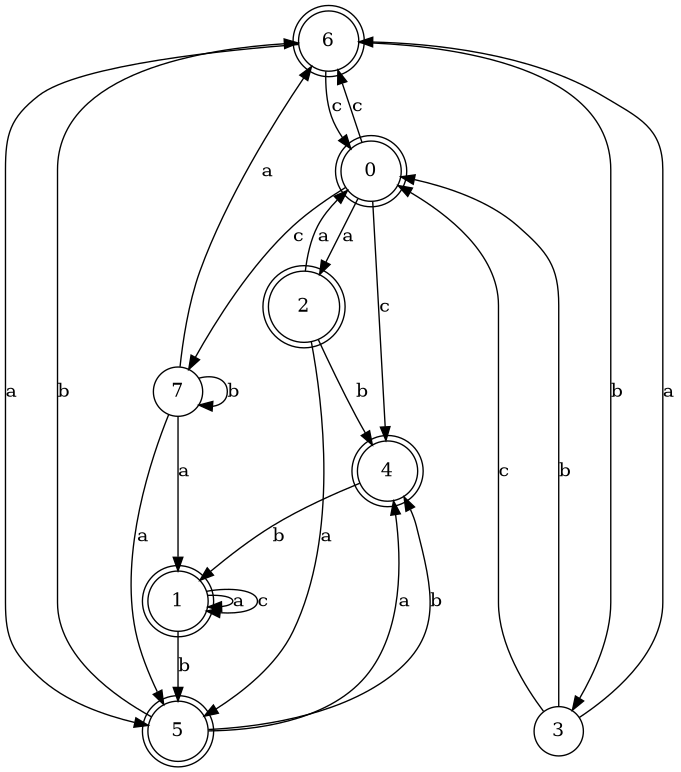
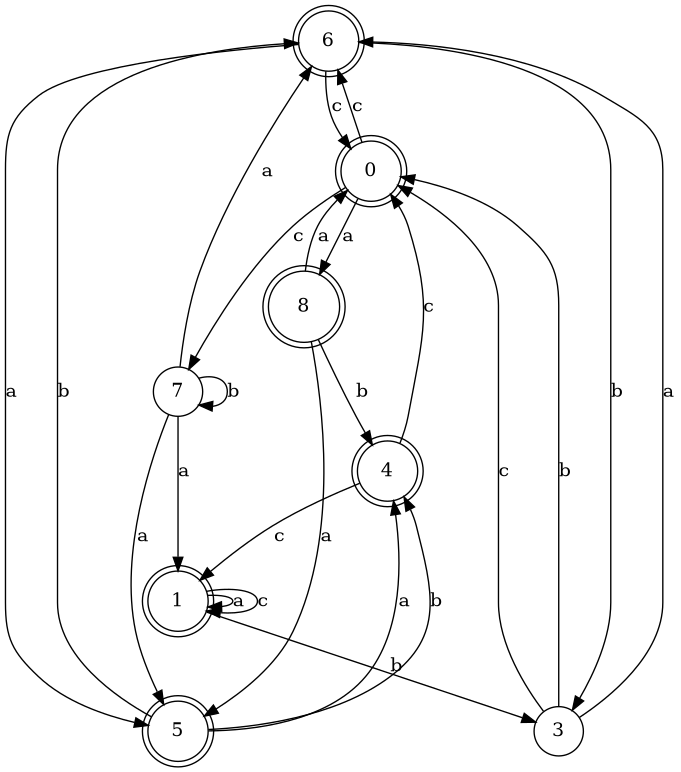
(304, 307) -> (304, 307)
(379, 314) -> (423, 324)
(279, 536) -> (279, 536)
(178, 659) -> (357, 662)
